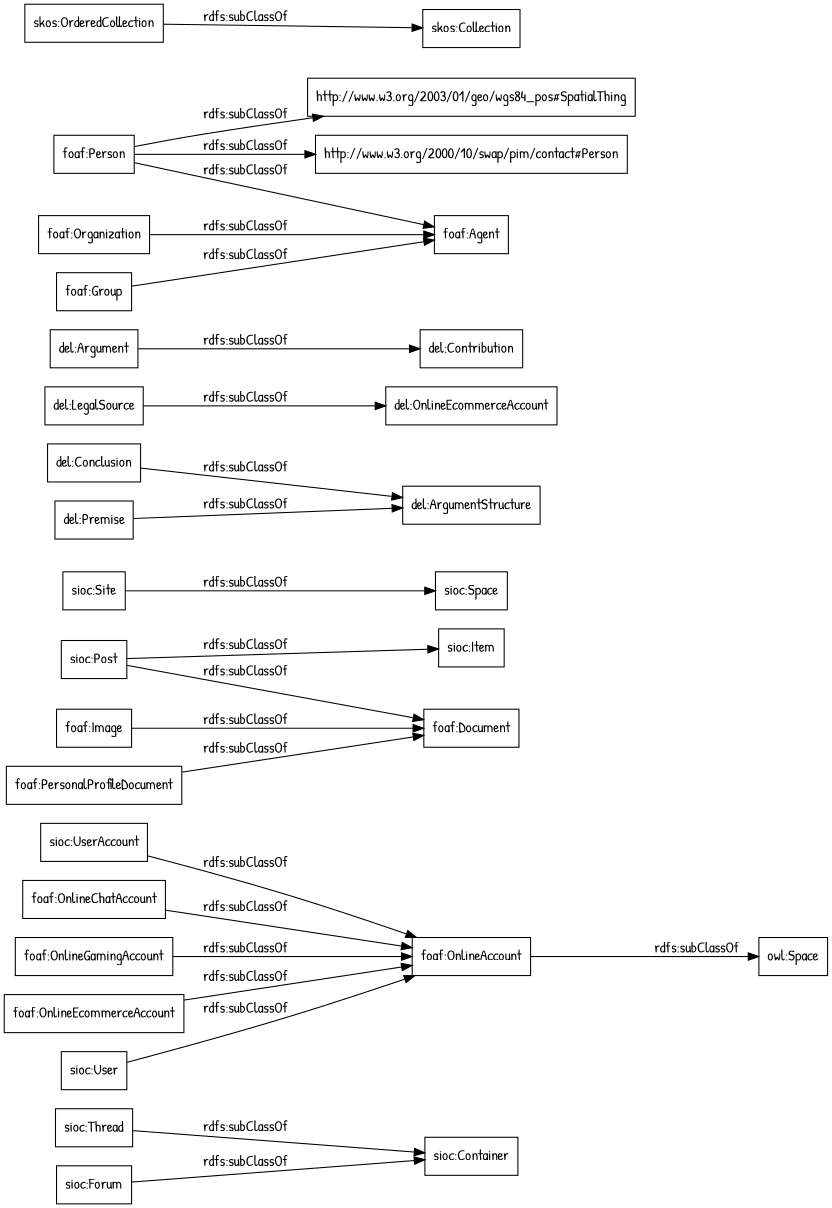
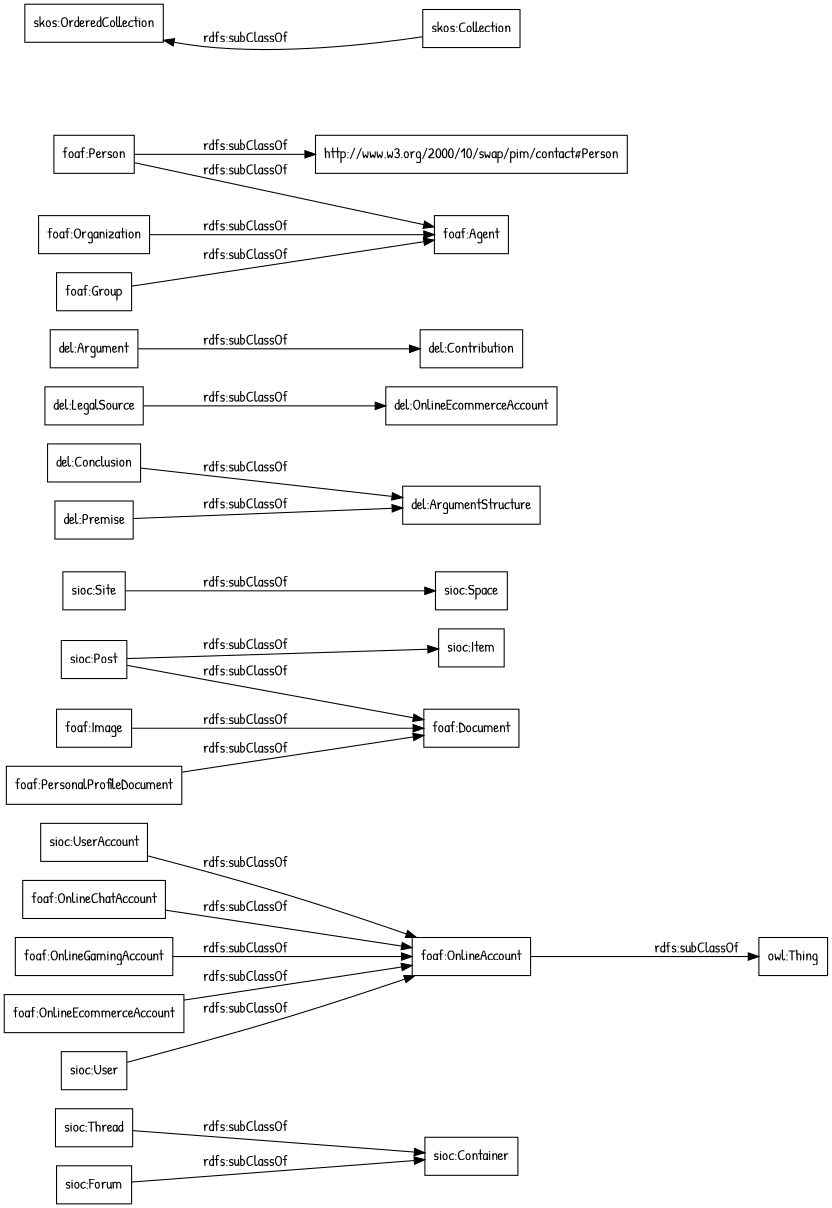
(288, 26) -> (298, 49)
(471, 97) -> none
(793, 957) -> (793, 957)
